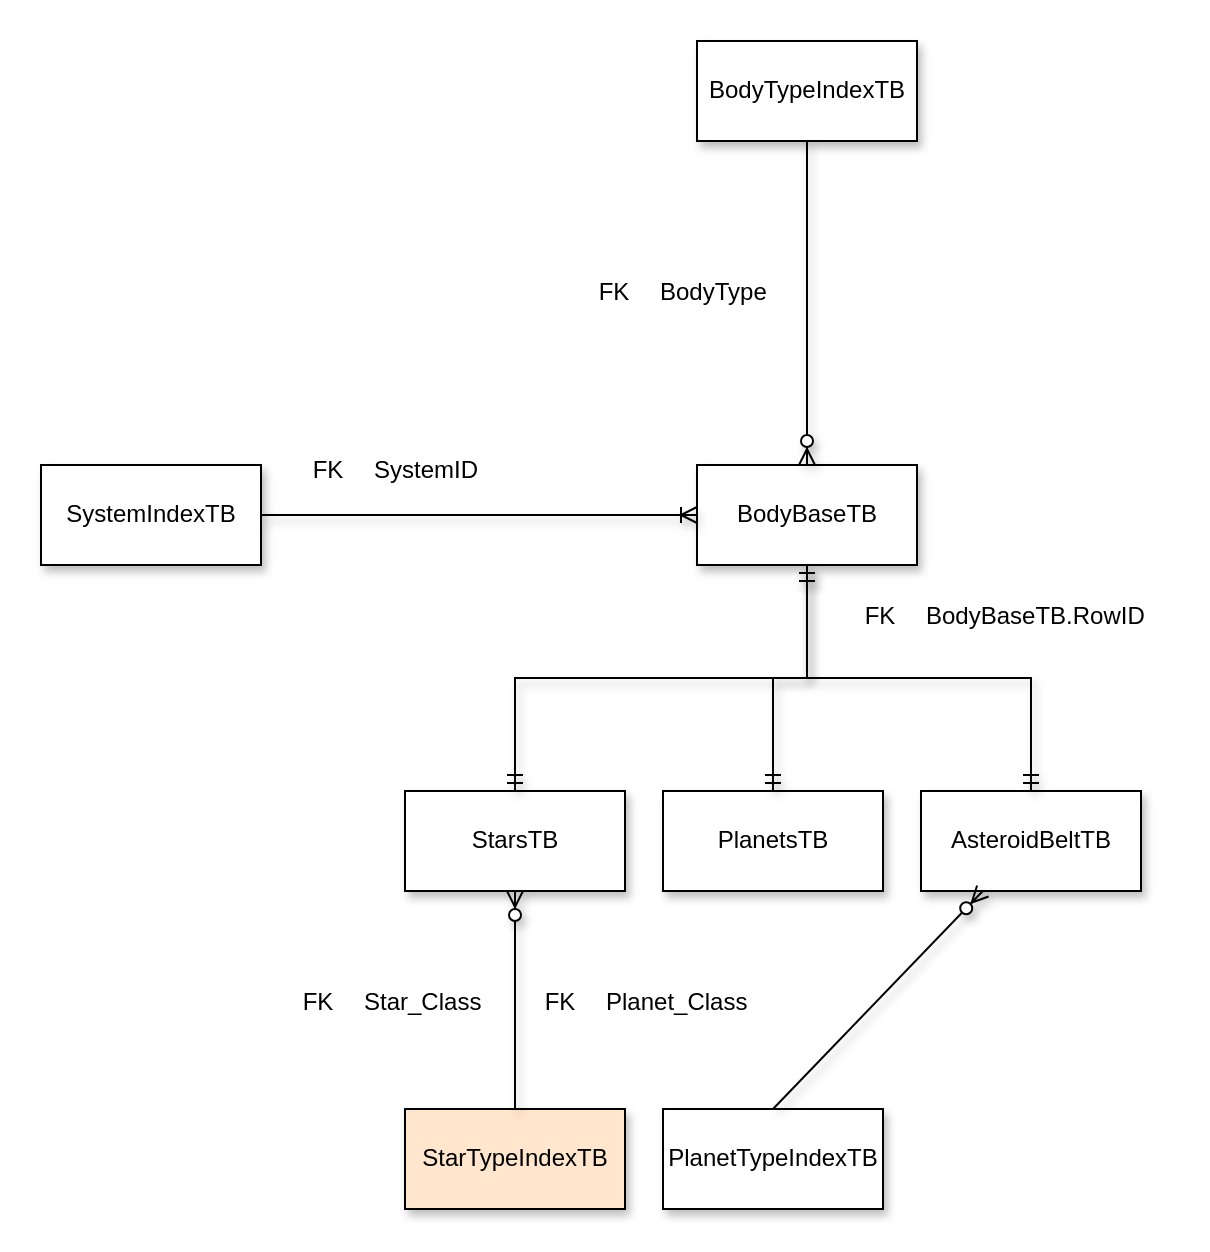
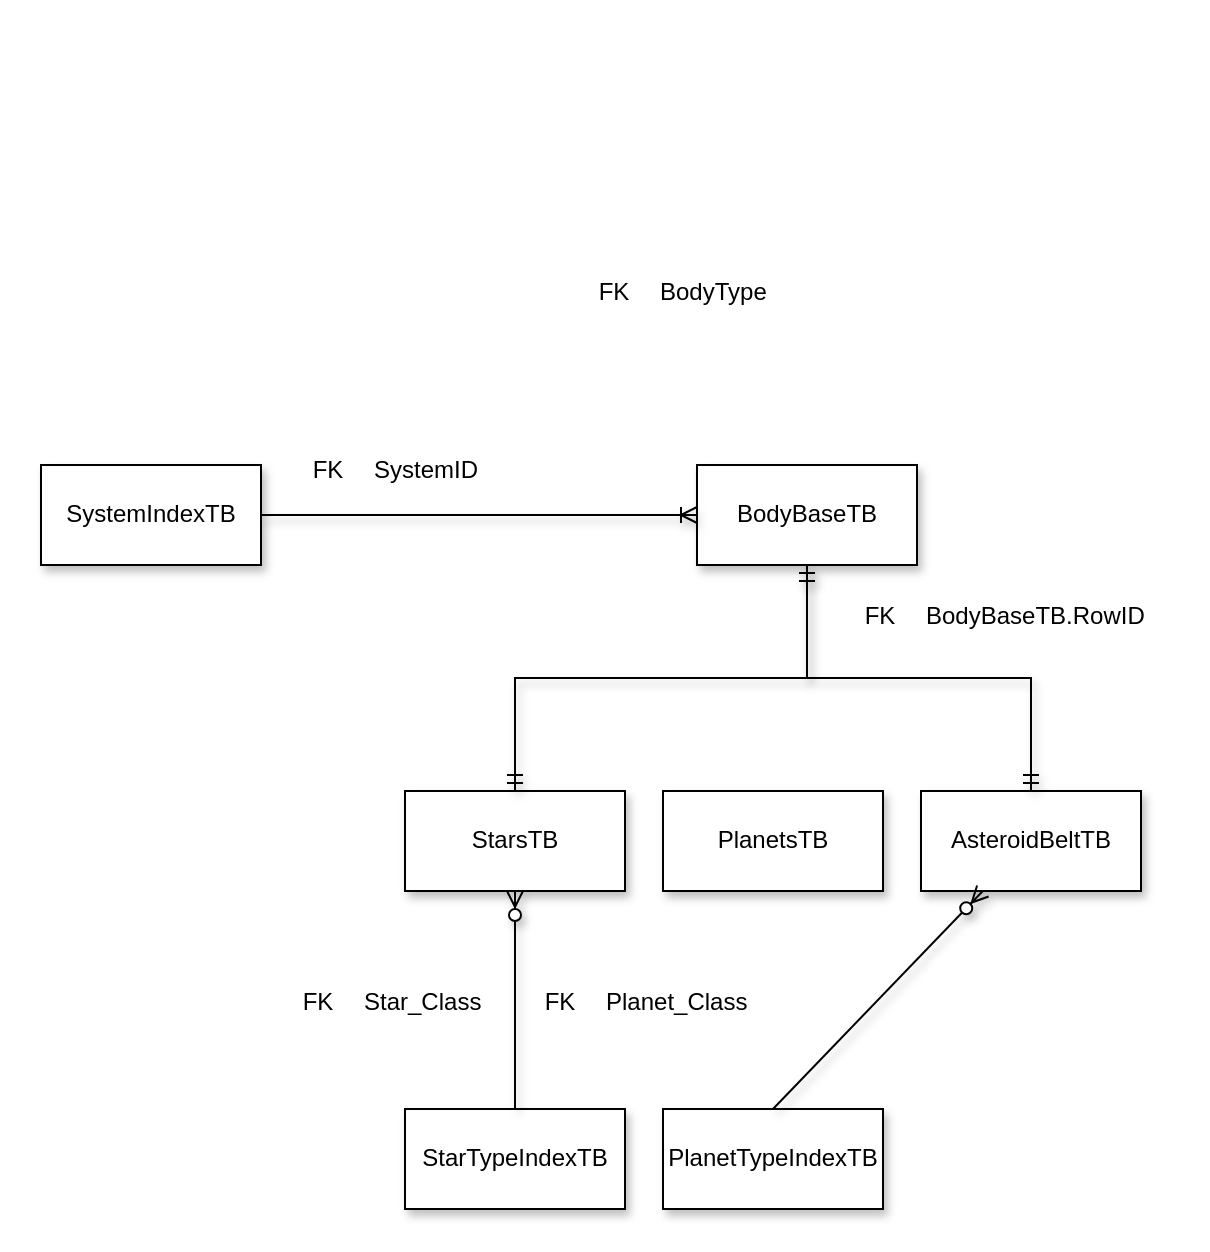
(807, 91) -> none
(807, 303) -> none
(773, 737) -> none
(515, 1159) -> (515, 1159)
